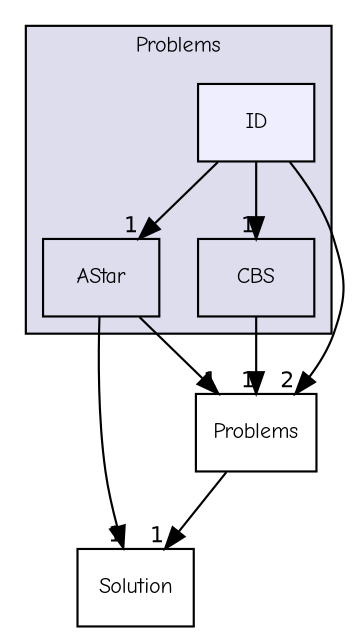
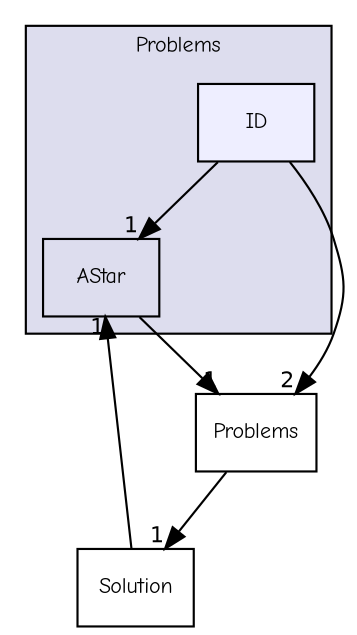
(256, 278) -> none
(101, 423) -> (120, 444)
